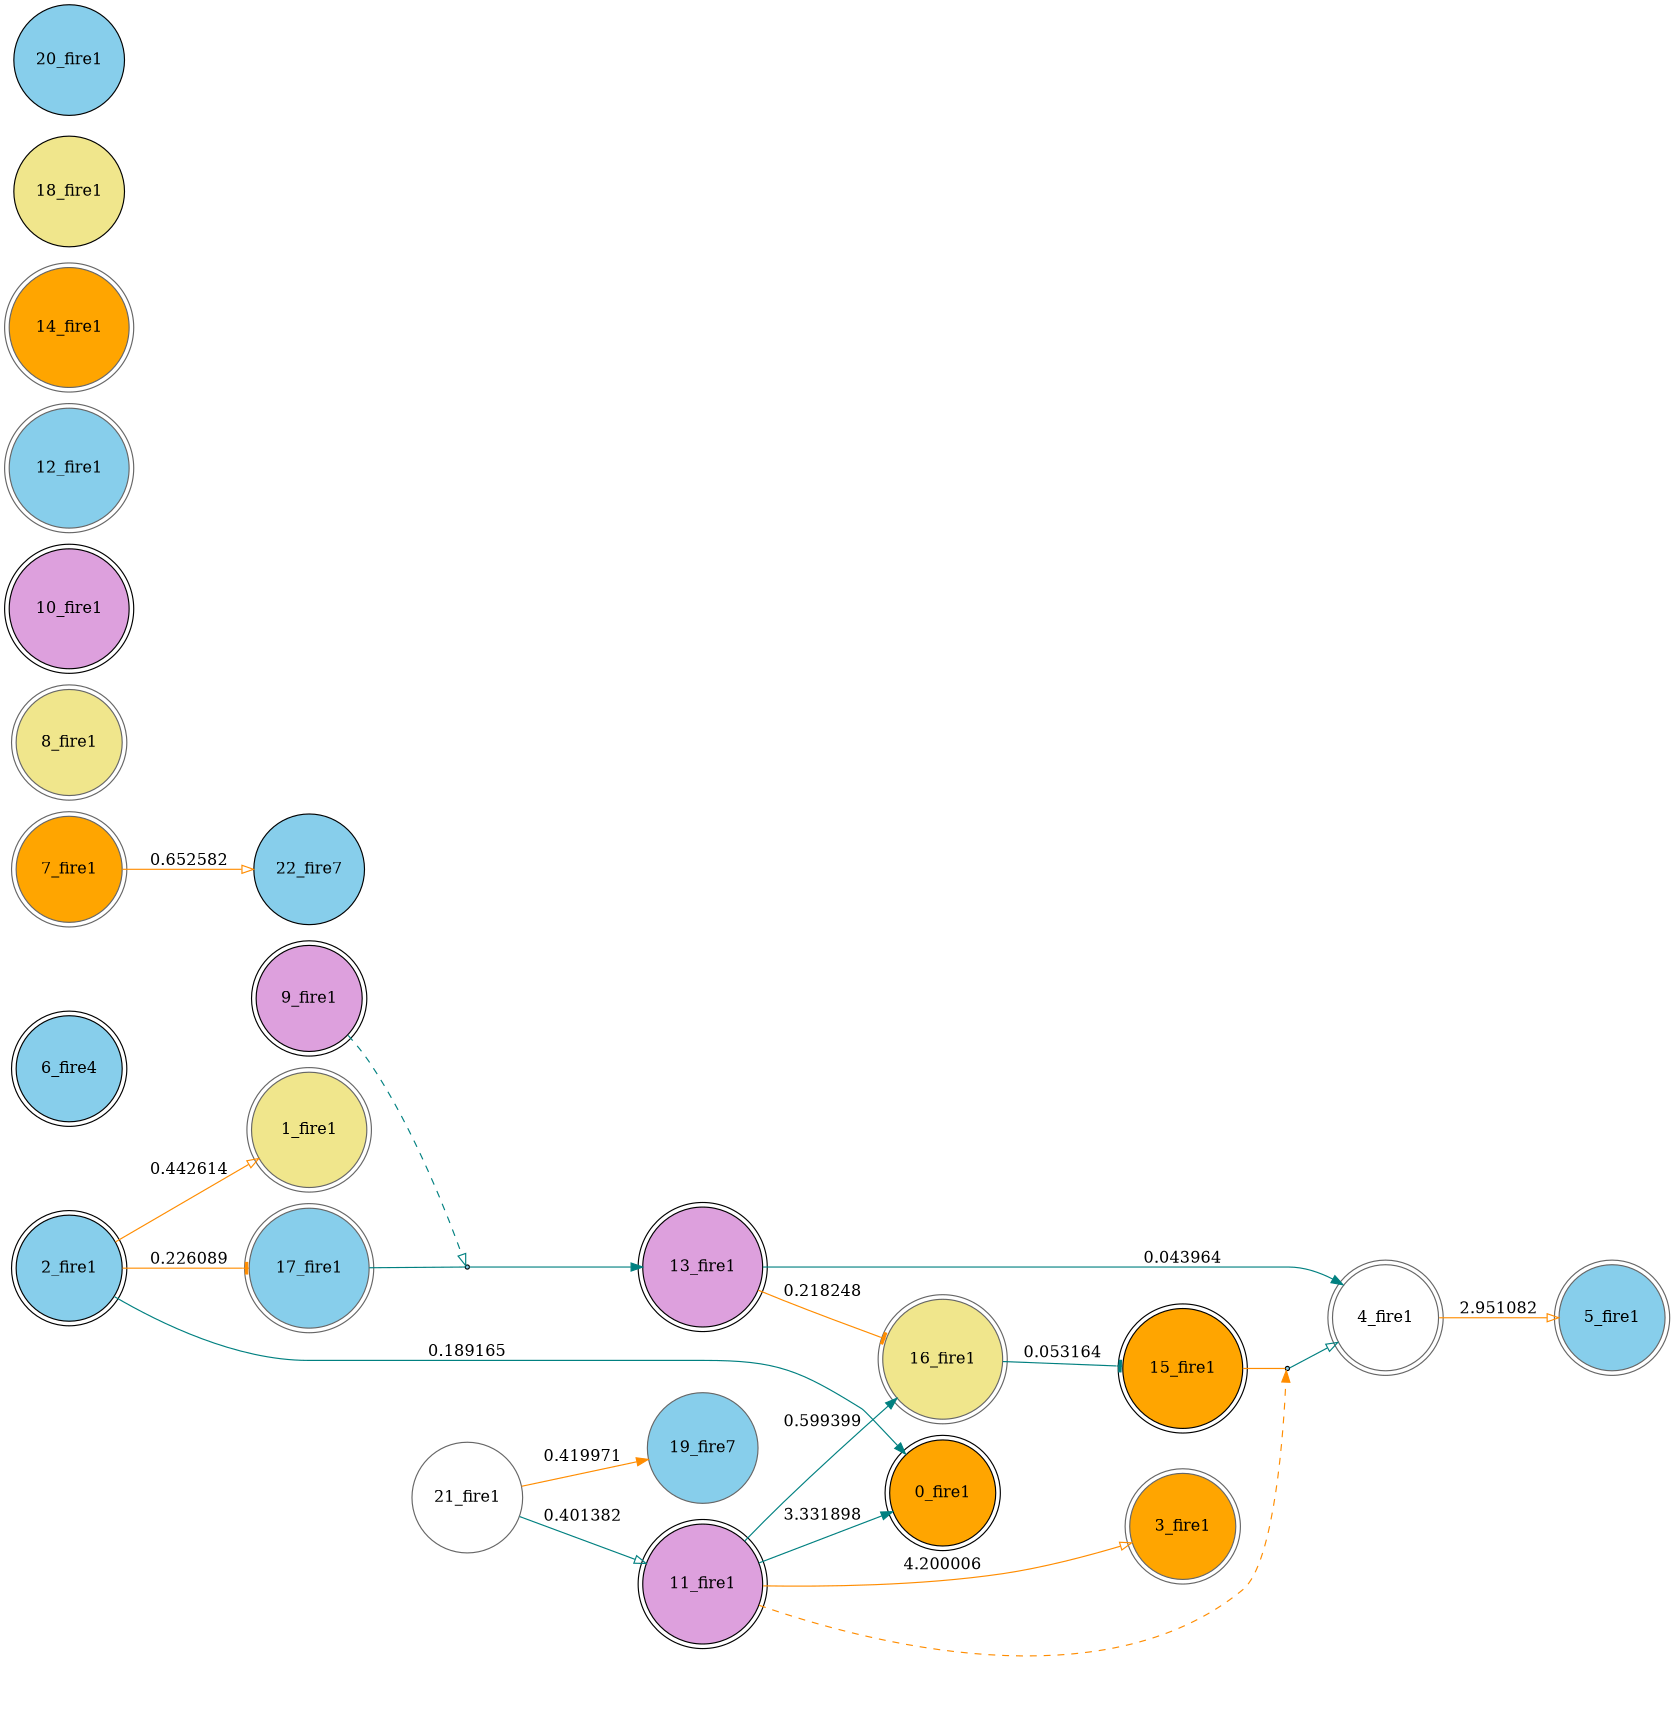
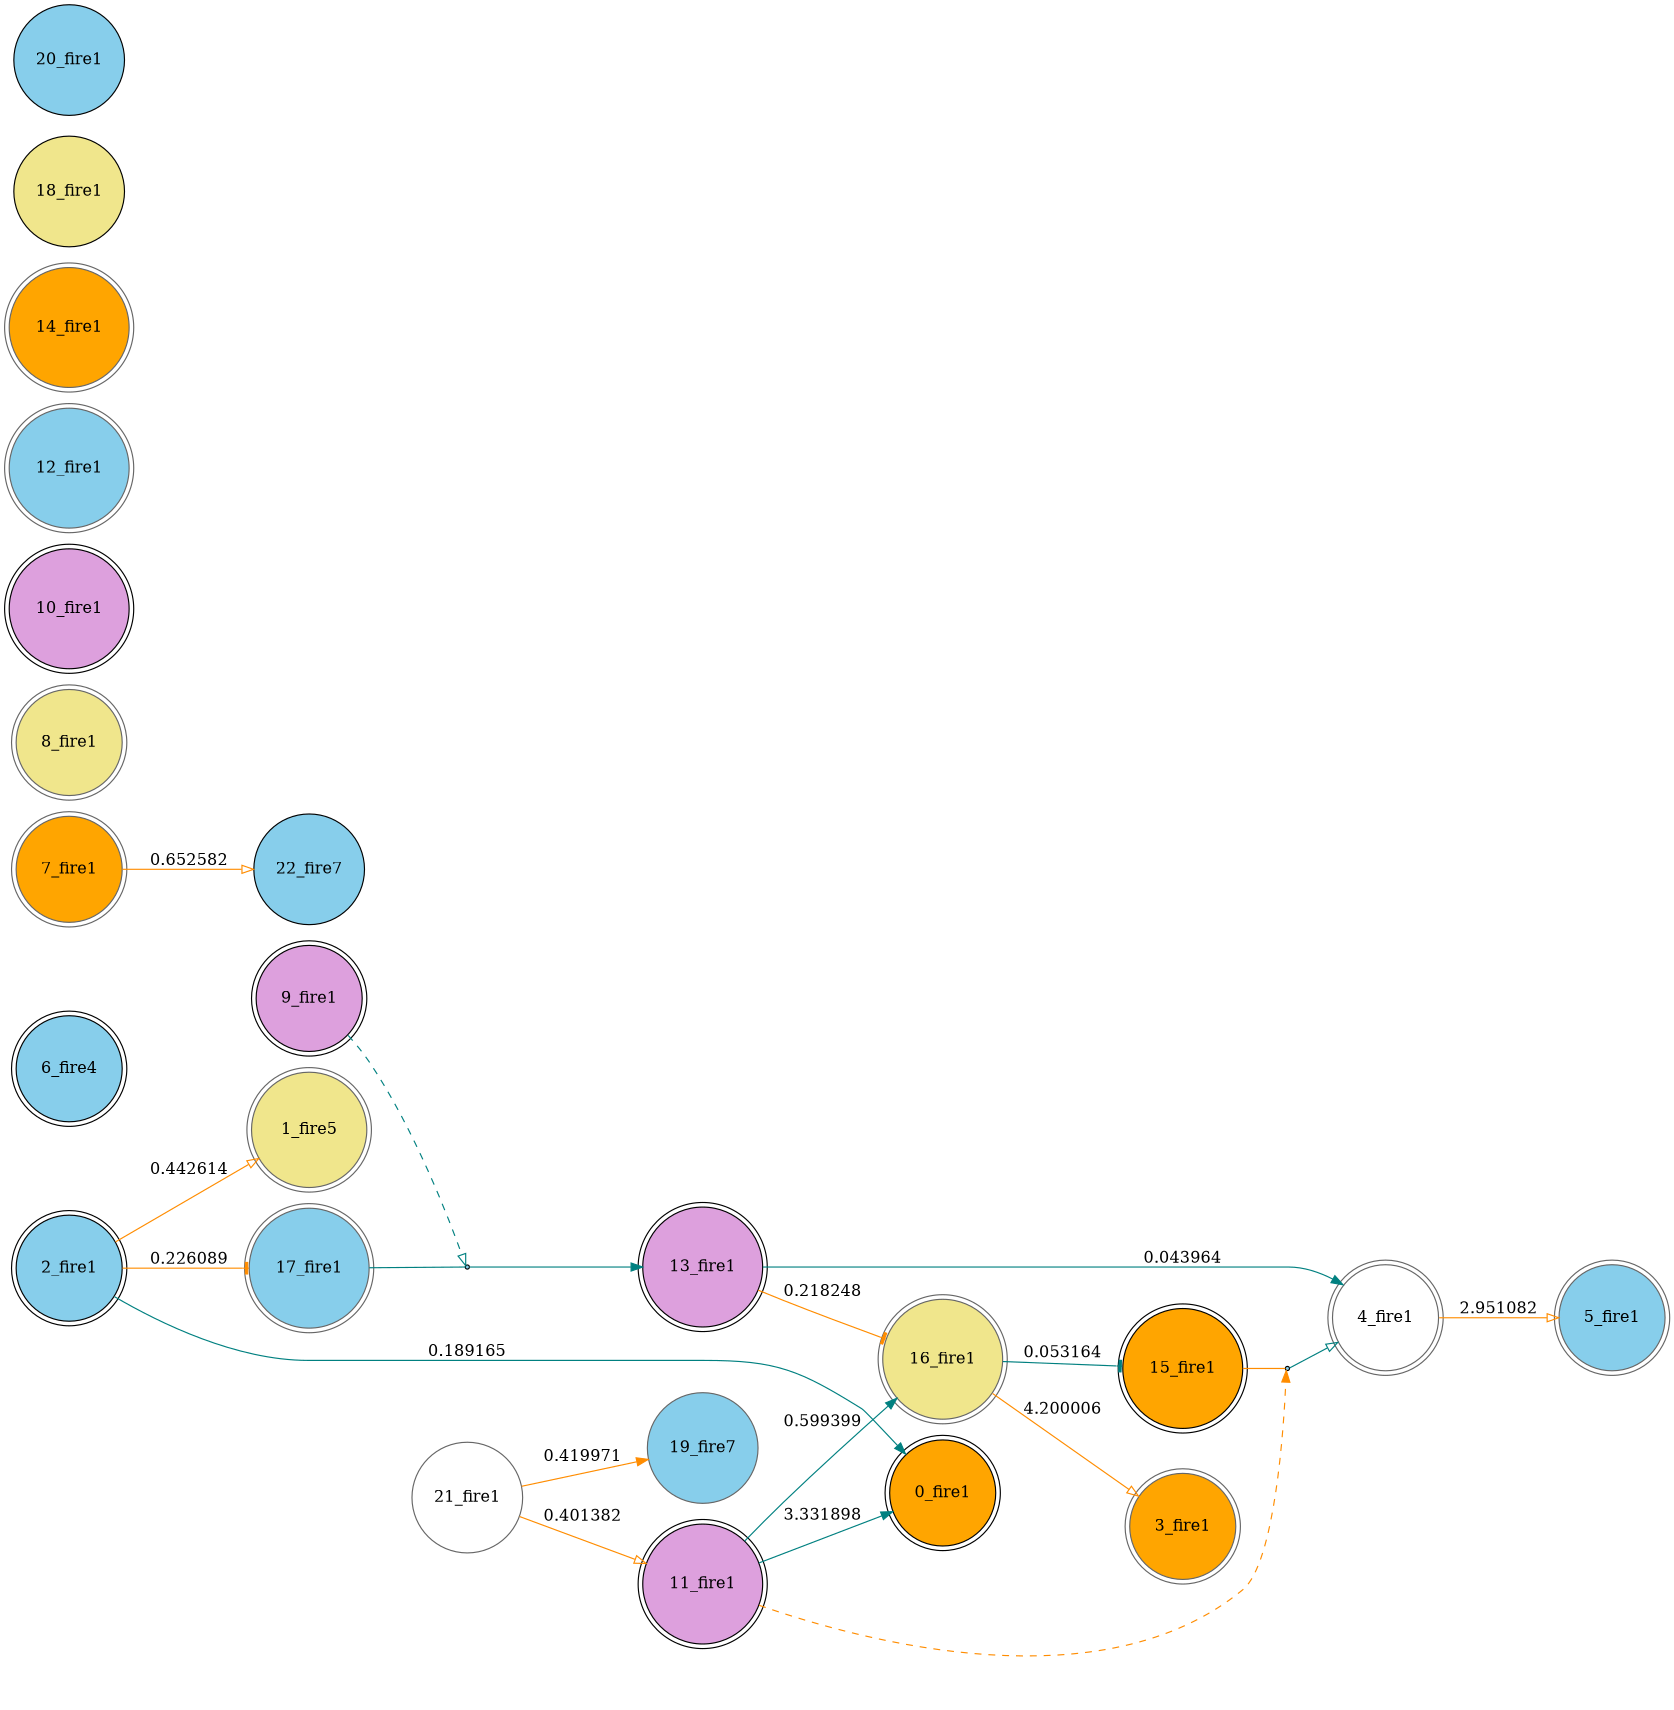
(309, 1130) -> (309, 1130)
(577, 1538) -> (577, 1538)
(944, 1580) -> (1061, 1441)
